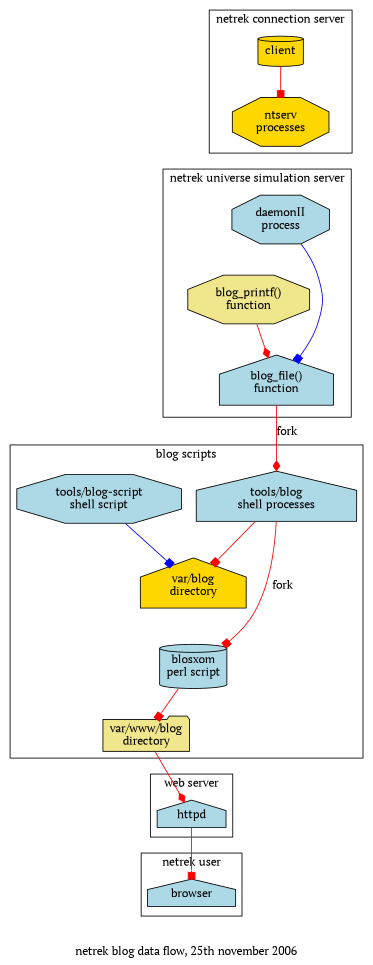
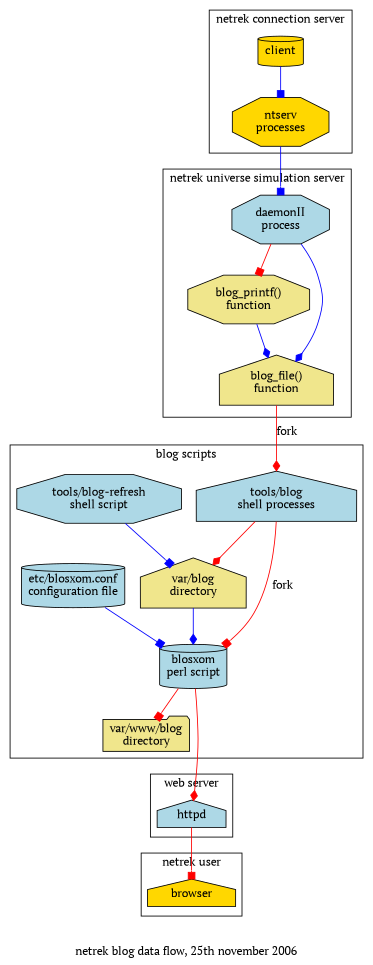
(281, 78) -> (281, 78)
none -> (281, 163)
none -> (266, 256)
(322, 299) -> (322, 299)
(261, 336) -> (261, 336)
(276, 383) -> (276, 383)
(99, 499) -> (99, 499)
(237, 540) -> (237, 540)
none -> (73, 586)
(193, 586) -> (193, 586)
none -> (193, 621)
(165, 768) -> (198, 740)
(192, 894) -> (192, 894)
